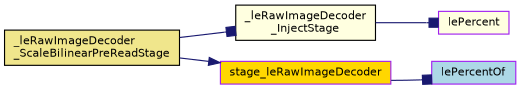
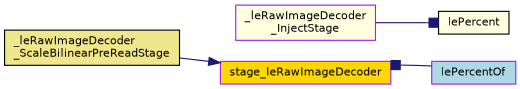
(306, 23) -> (306, 23)
(474, 23) -> (474, 23)
(202, 35) -> none
(406, 80) -> (417, 65)
